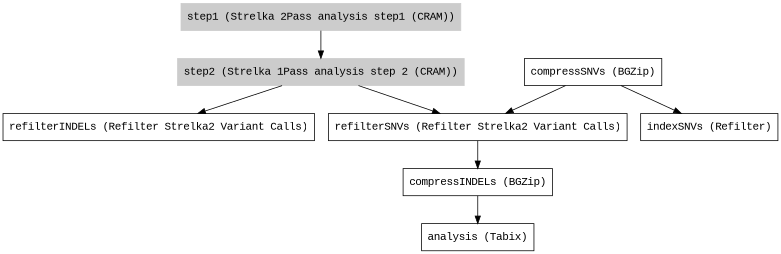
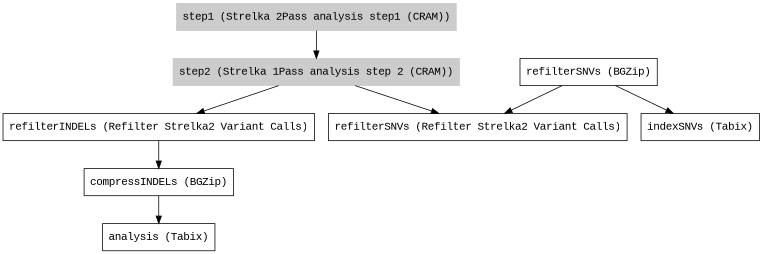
(593, 72) -> (589, 72)
(709, 127) -> (700, 127)
(478, 151) -> (159, 151)
